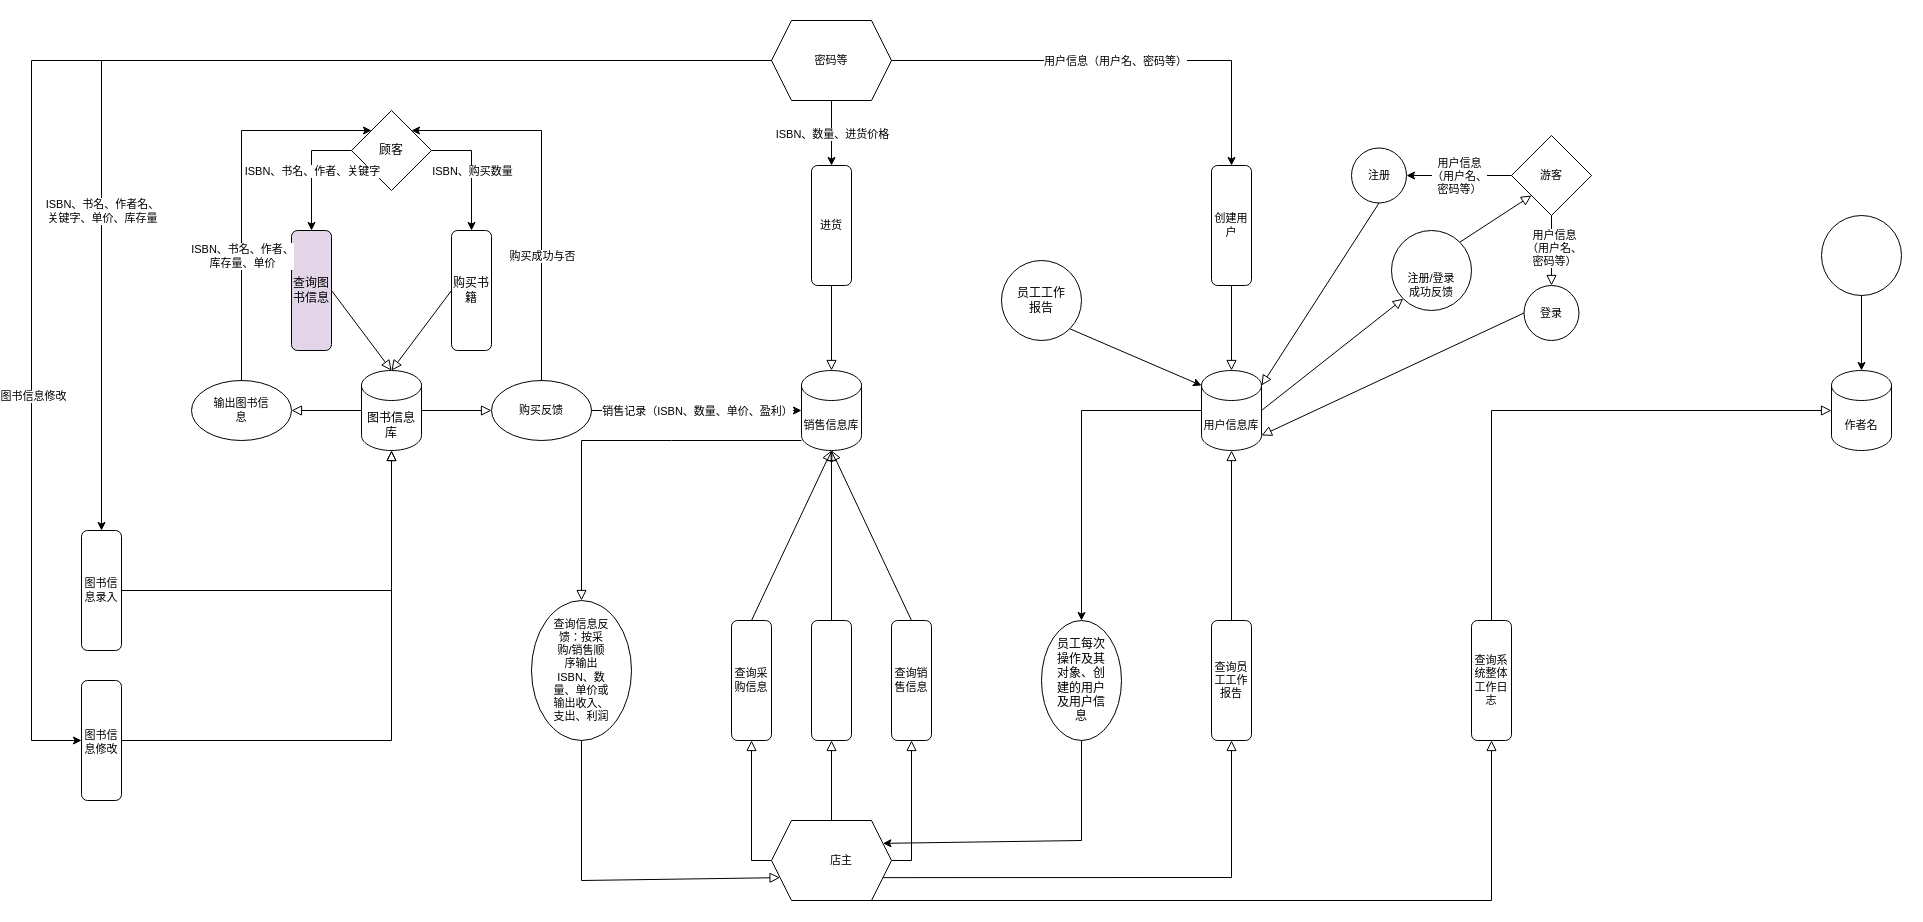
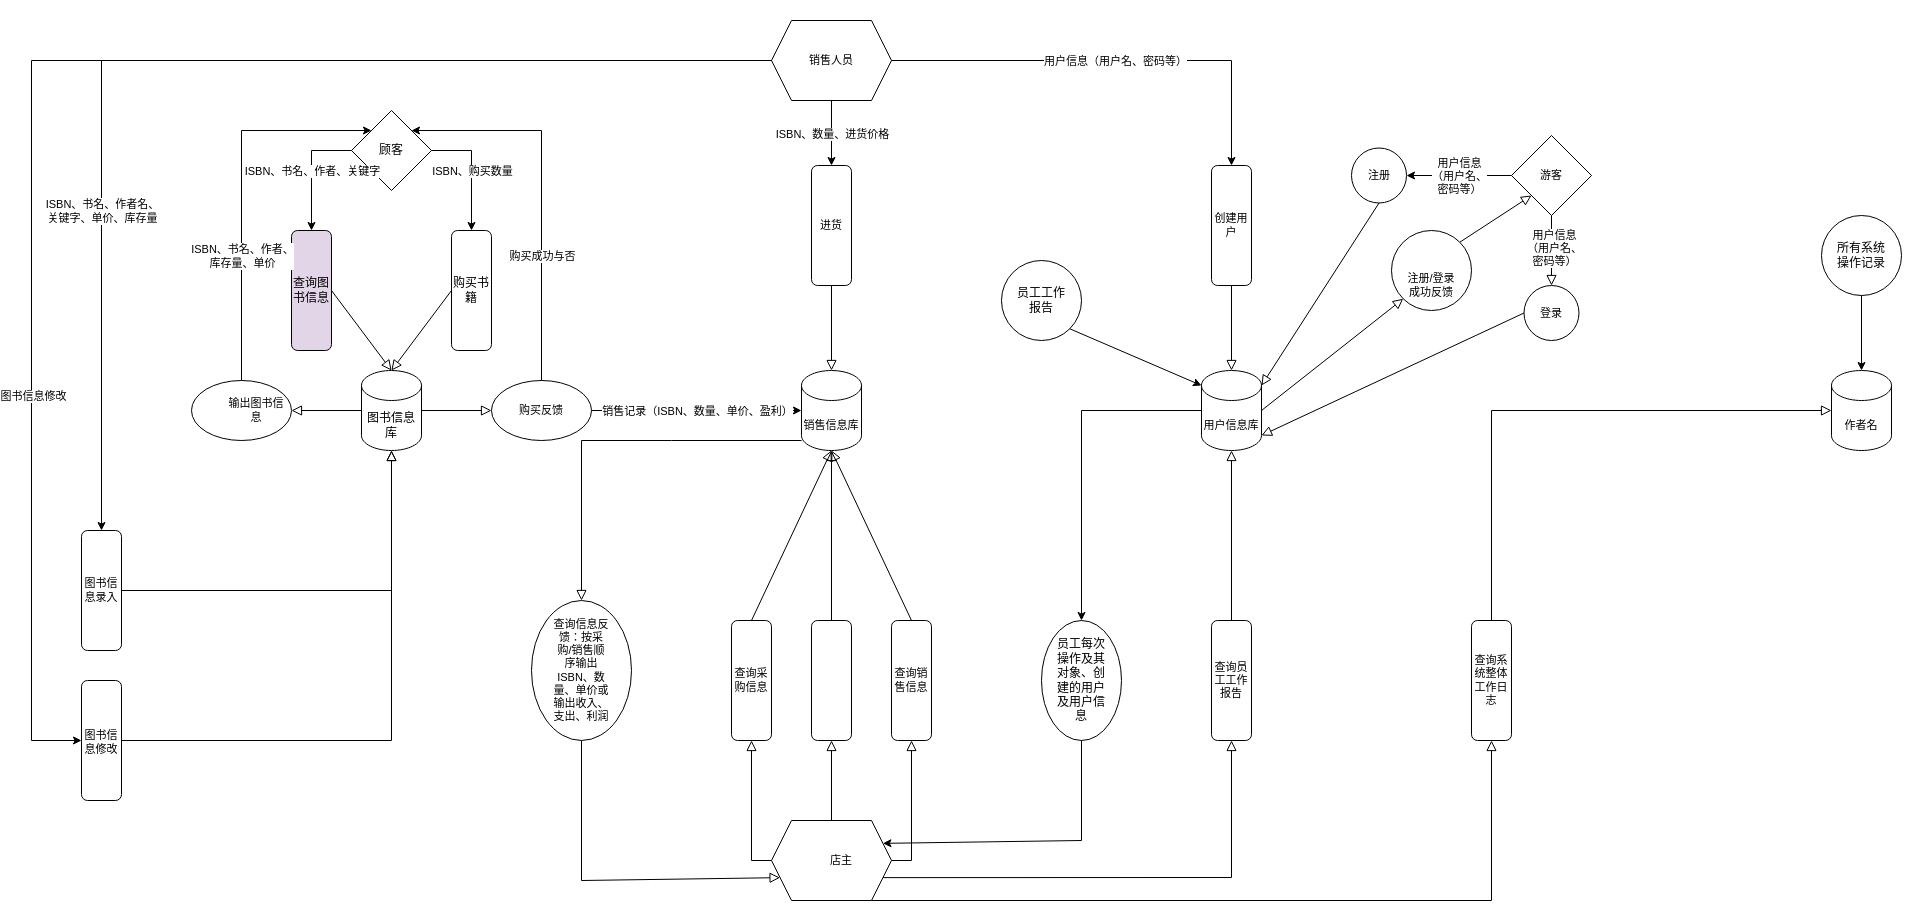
(832, 61) -> (832, 61)
none -> (1862, 256)
(242, 411) -> (257, 411)
